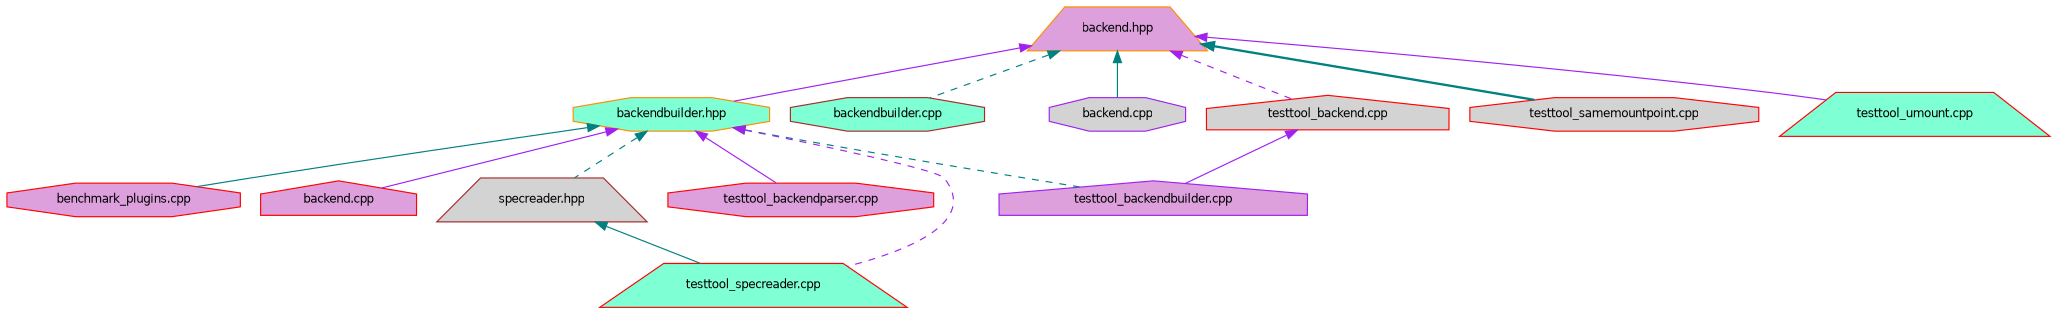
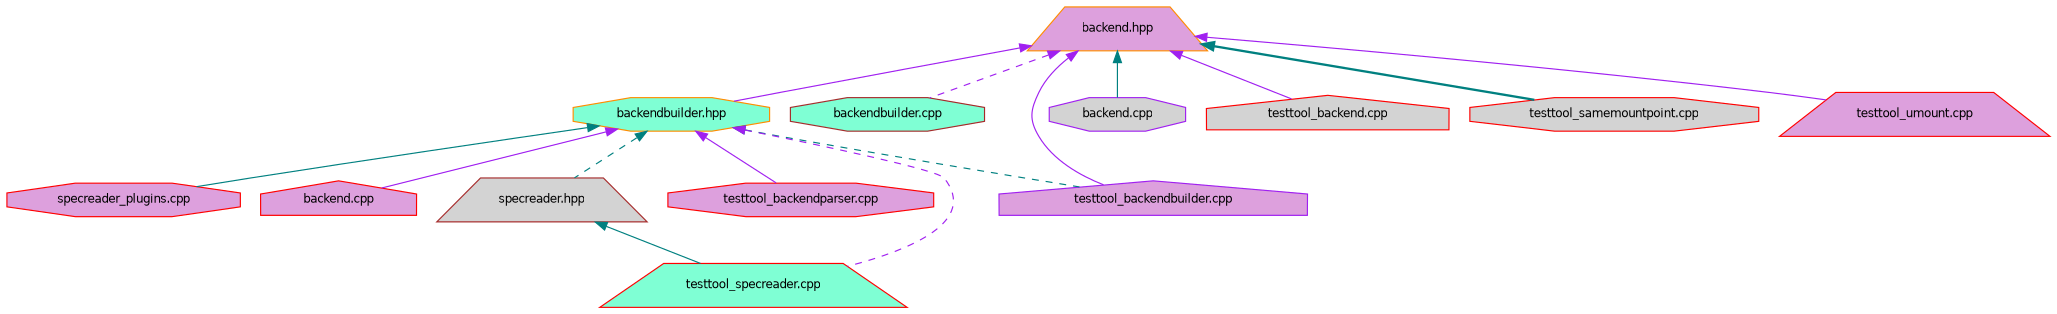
(989, 76) -> (989, 76)
(1237, 77) -> (1237, 77)
(1915, 114) -> (1915, 114)
(1236, 159) -> (1036, 132)
(124, 200) -> (124, 200)
